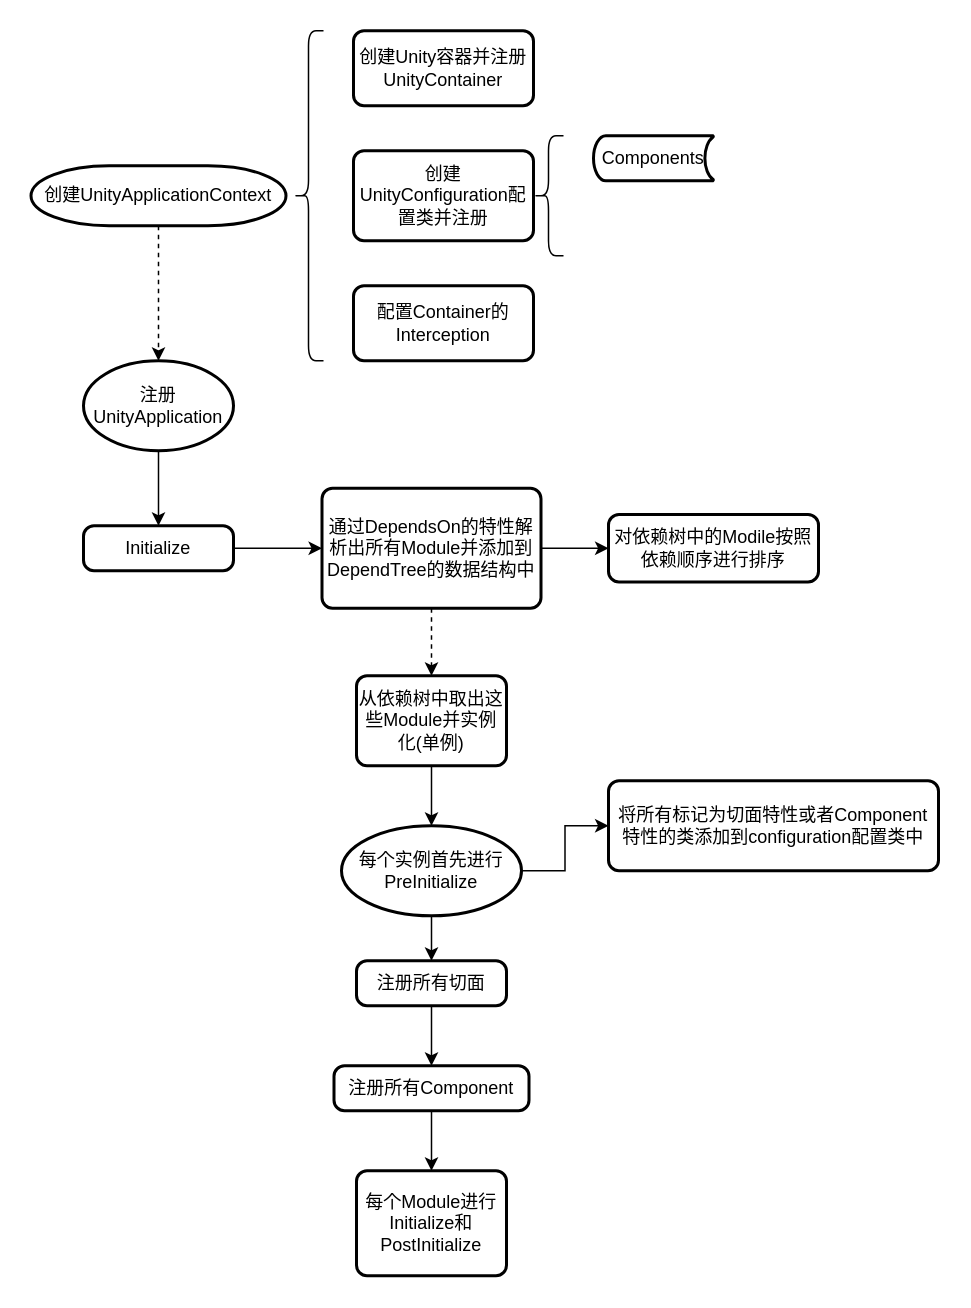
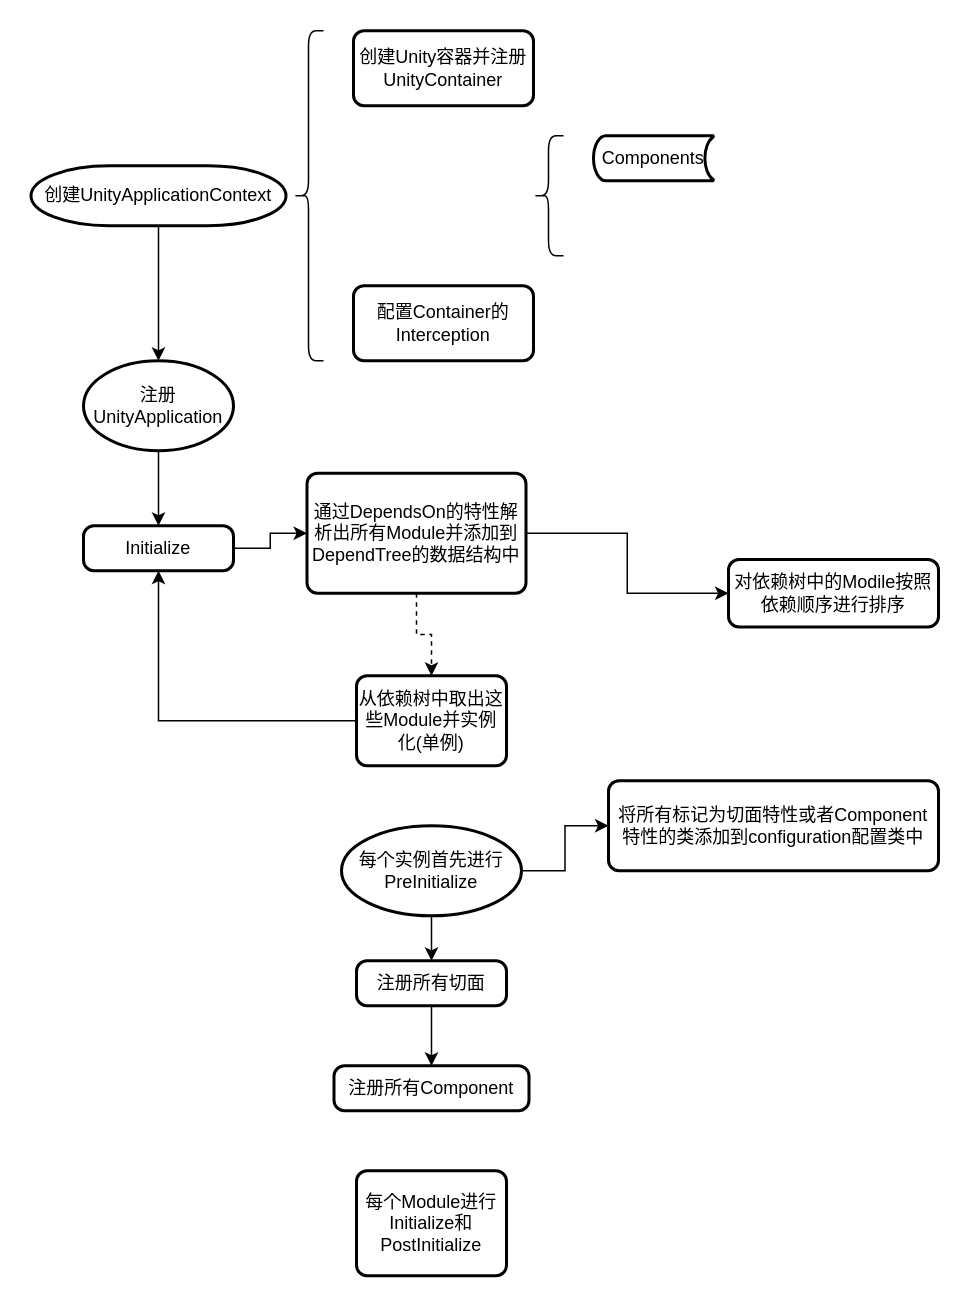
(443, 196) -> none
(158, 289) -> (158, 289)
(431, 548) -> (416, 533)
(713, 548) -> (833, 593)
(431, 791) -> (187, 721)
(431, 1136) -> none
